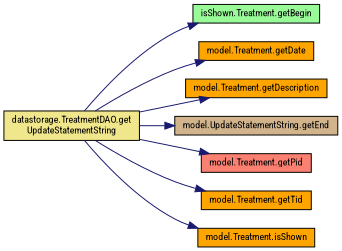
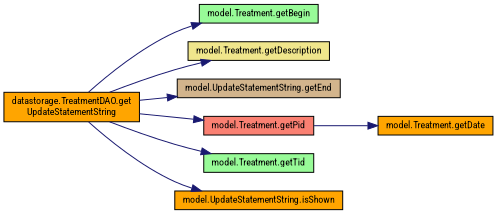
(256, 14) -> (259, 14)
(144, 84) -> (341, 126)
(256, 88) -> (259, 51)
(72, 126) -> (72, 107)
(256, 200) -> (259, 163)
(256, 238) -> (259, 200)
